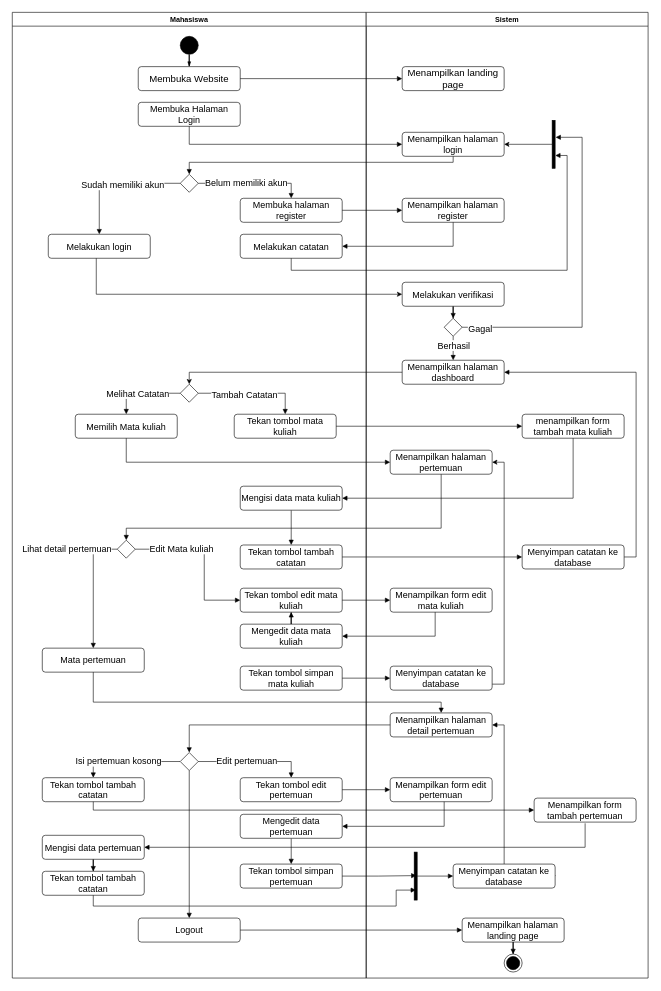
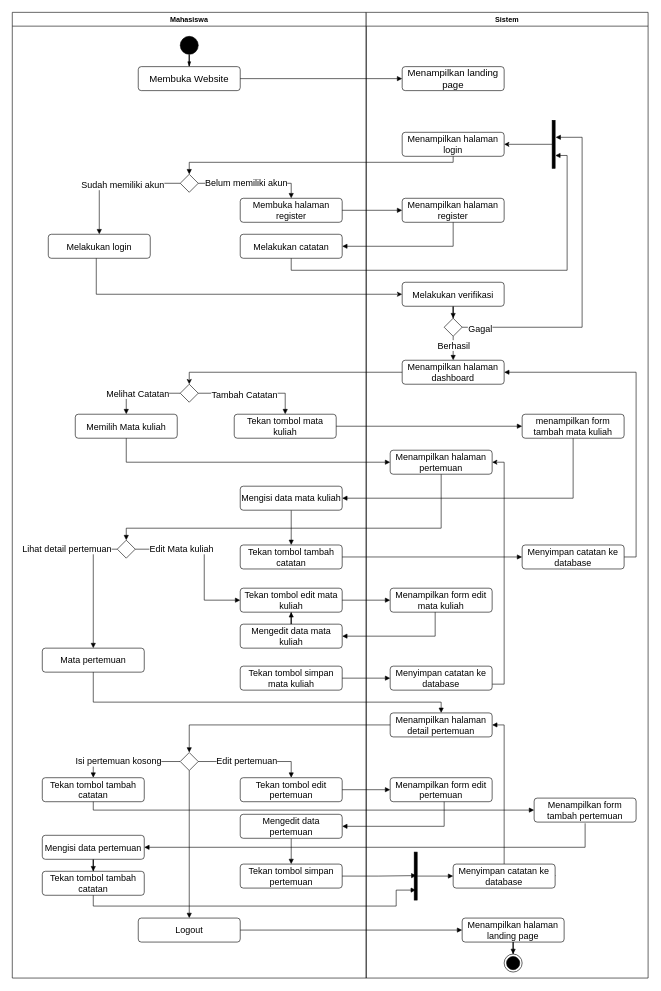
(189, 114) -> none
(395, 144) -> none
